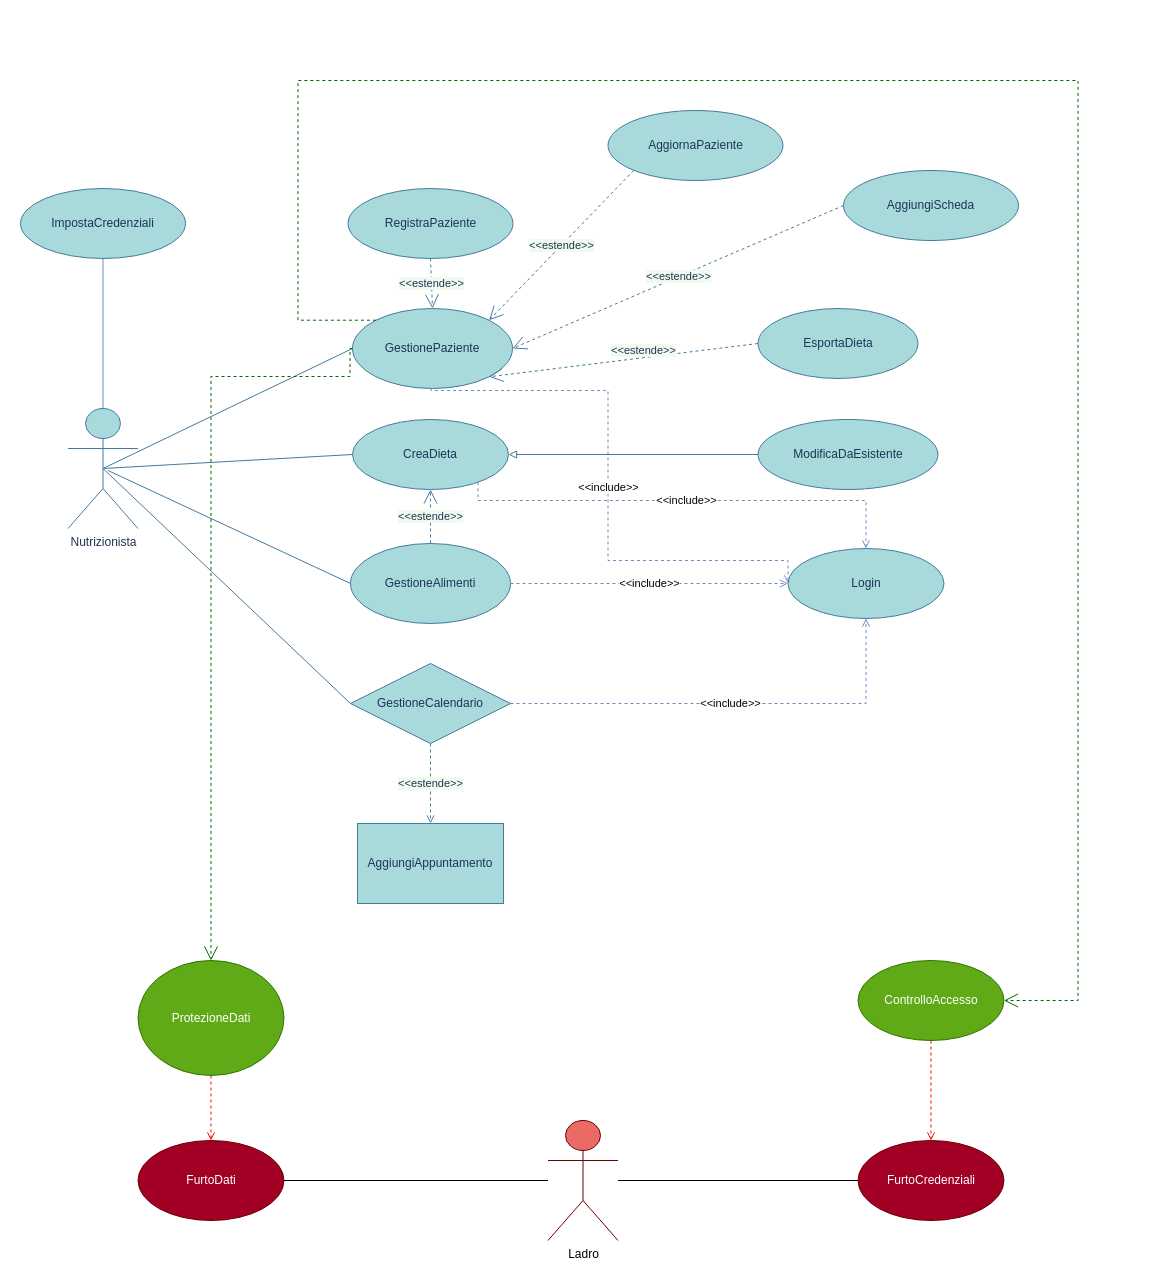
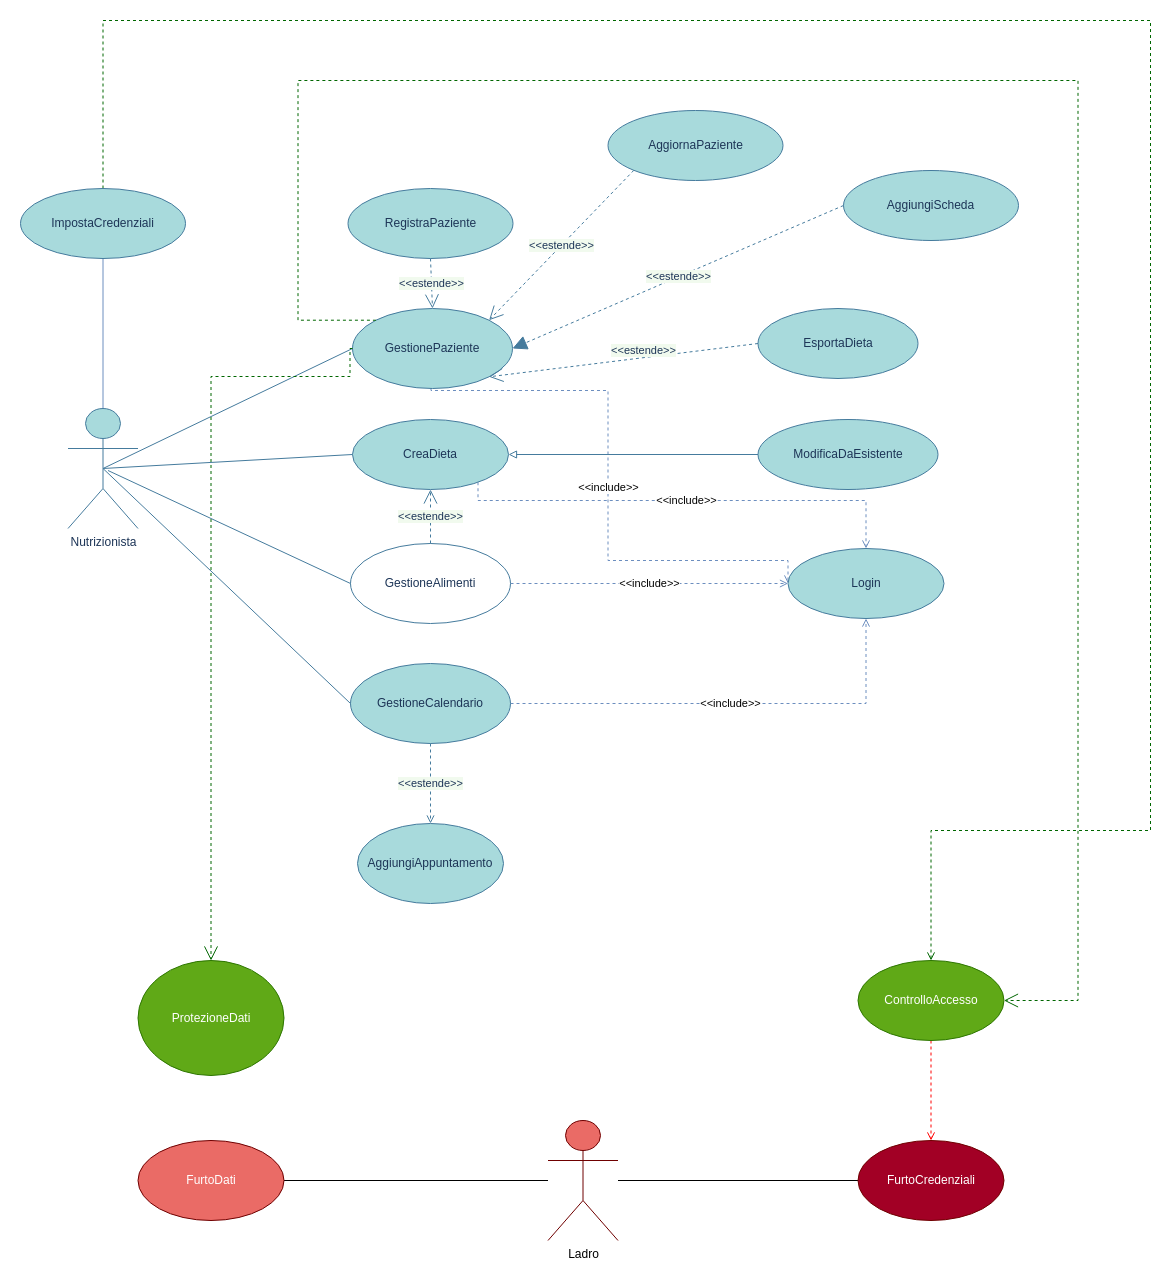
none -> (1120, 21)
(522, 344) -> (527, 342)
(431, 584) -> (431, 584)
(431, 704) -> (431, 704)
(431, 864) -> (431, 864)
(211, 1107) -> none
(211, 1181) -> (211, 1181)
